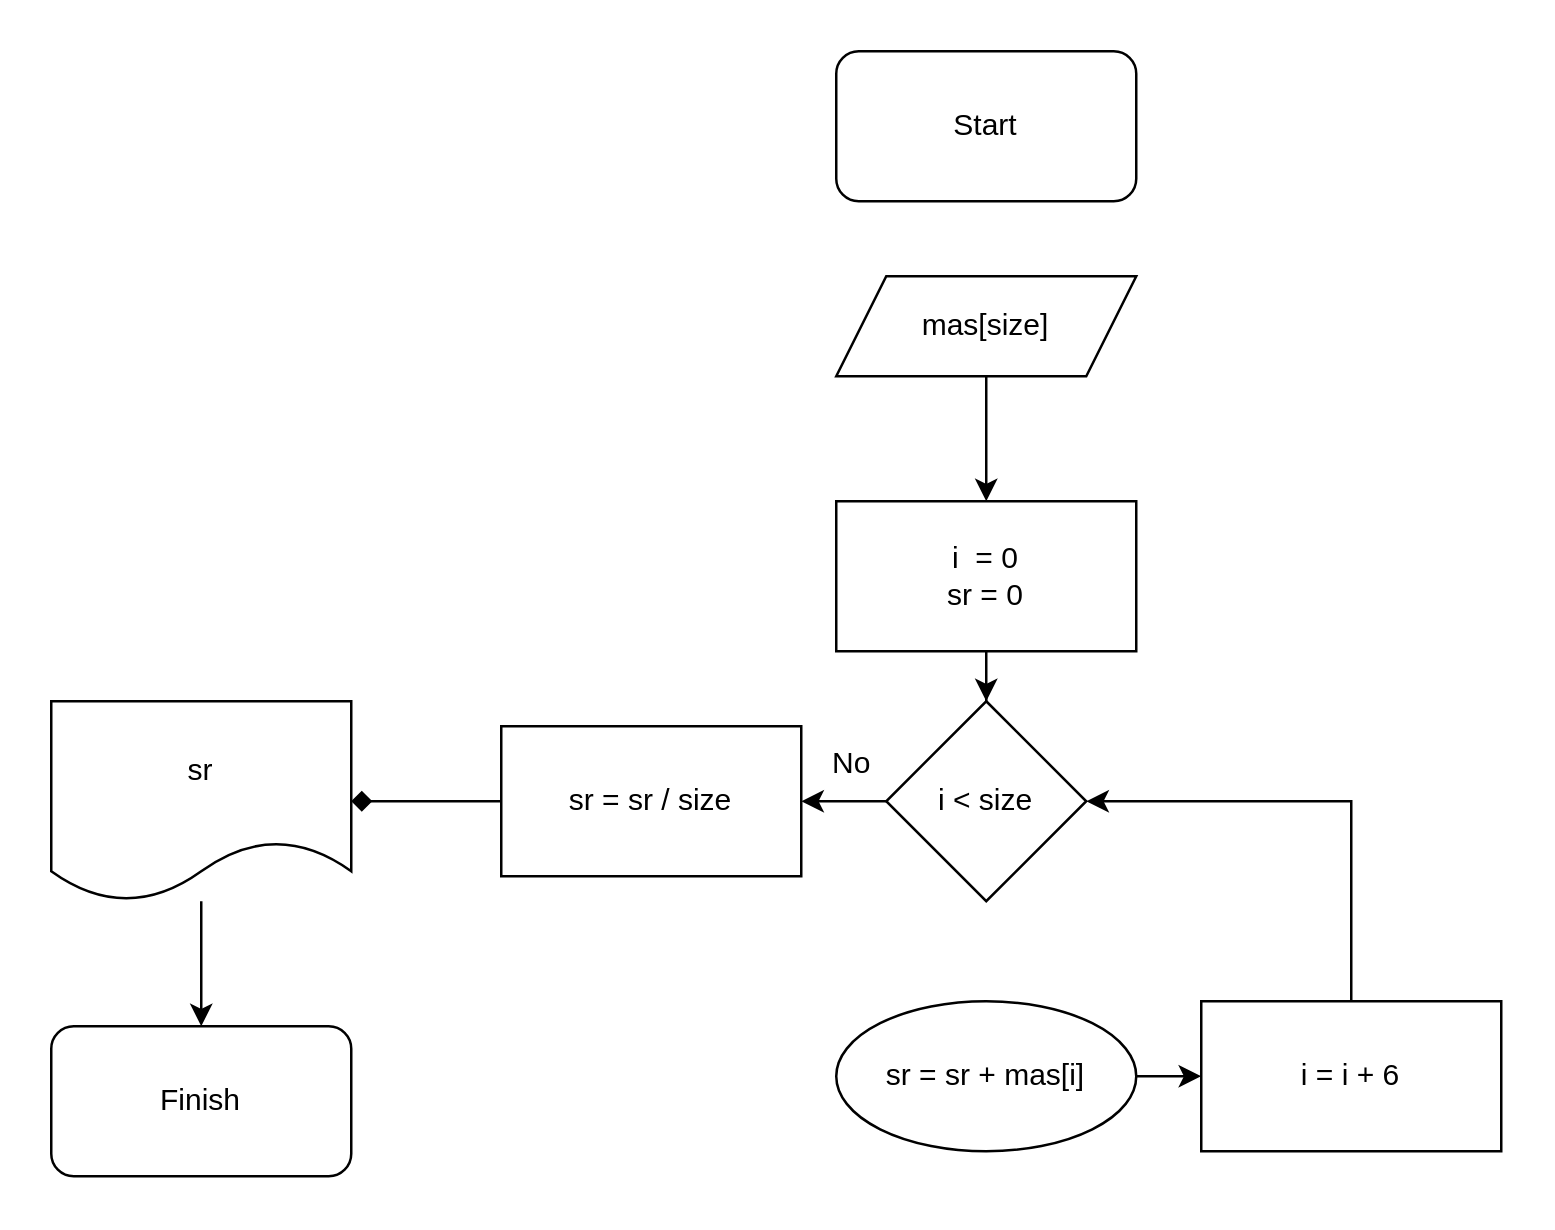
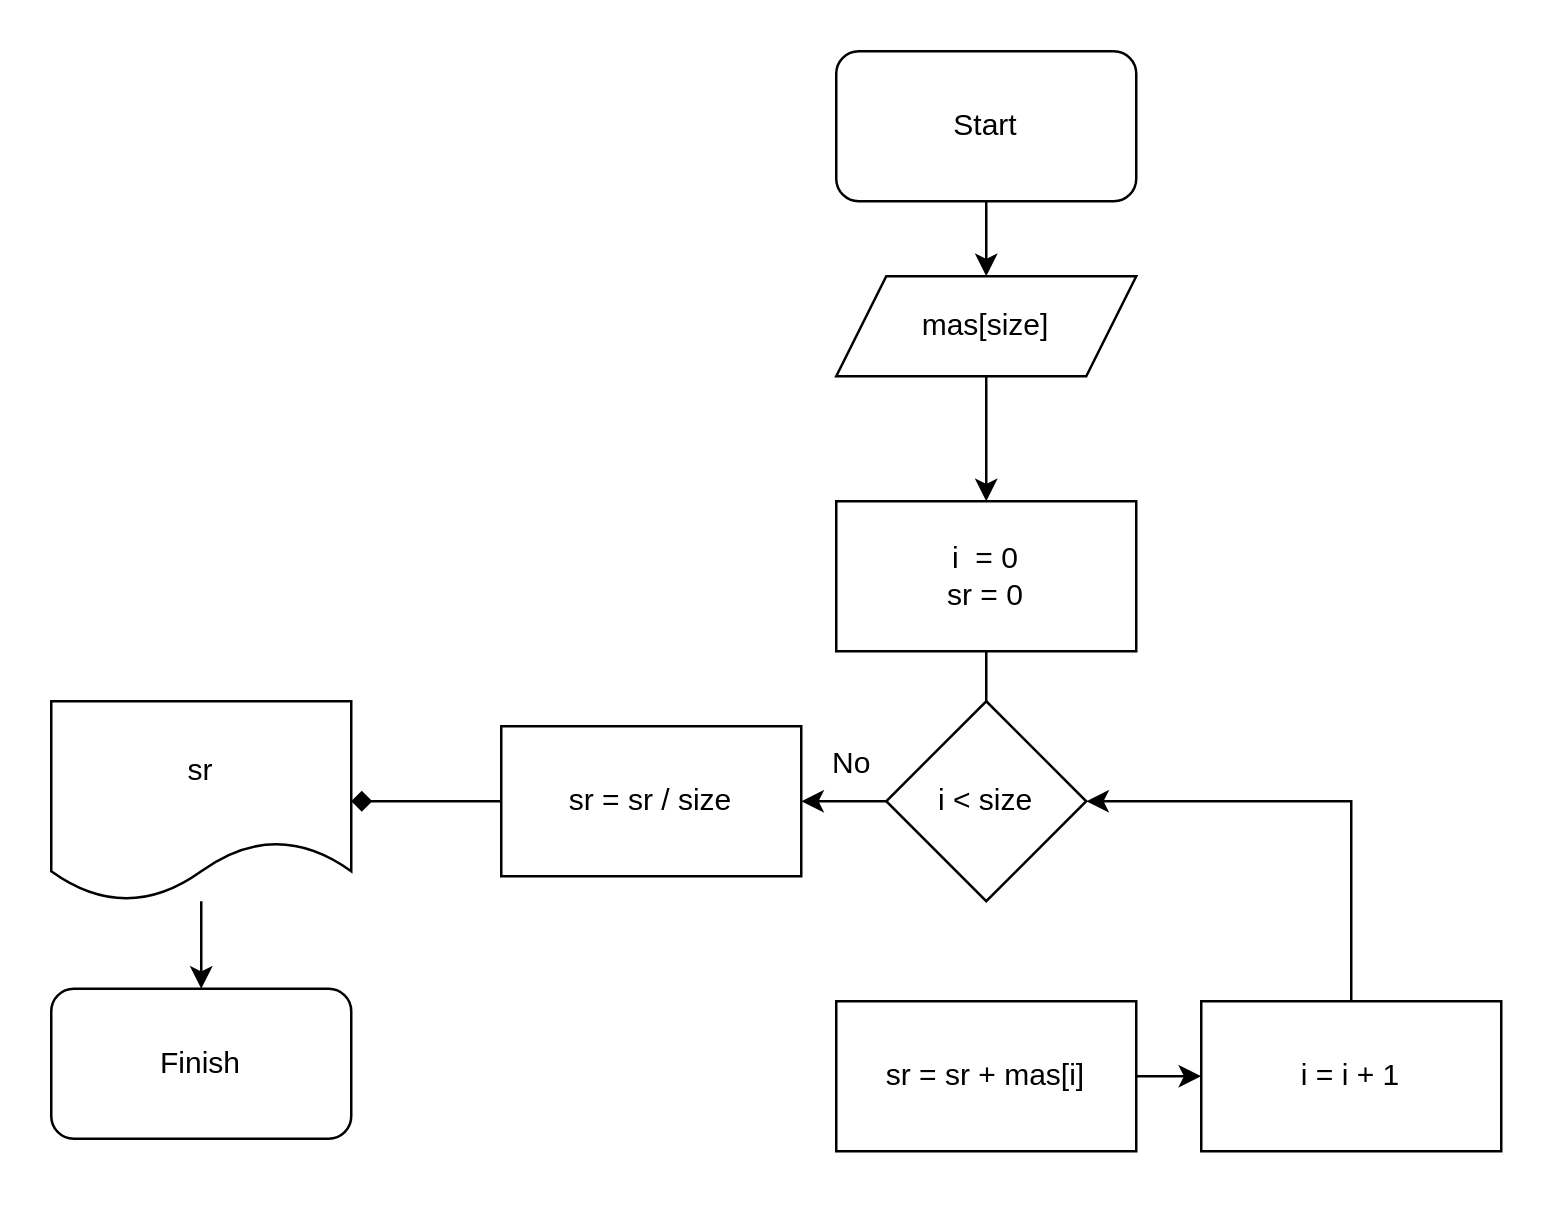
none -> (986, 247)
(986, 683) -> (986, 690)
(986, 1076) -> (986, 1076)
(1351, 1076) -> (1351, 1076)
(201, 1101) -> (201, 1064)
